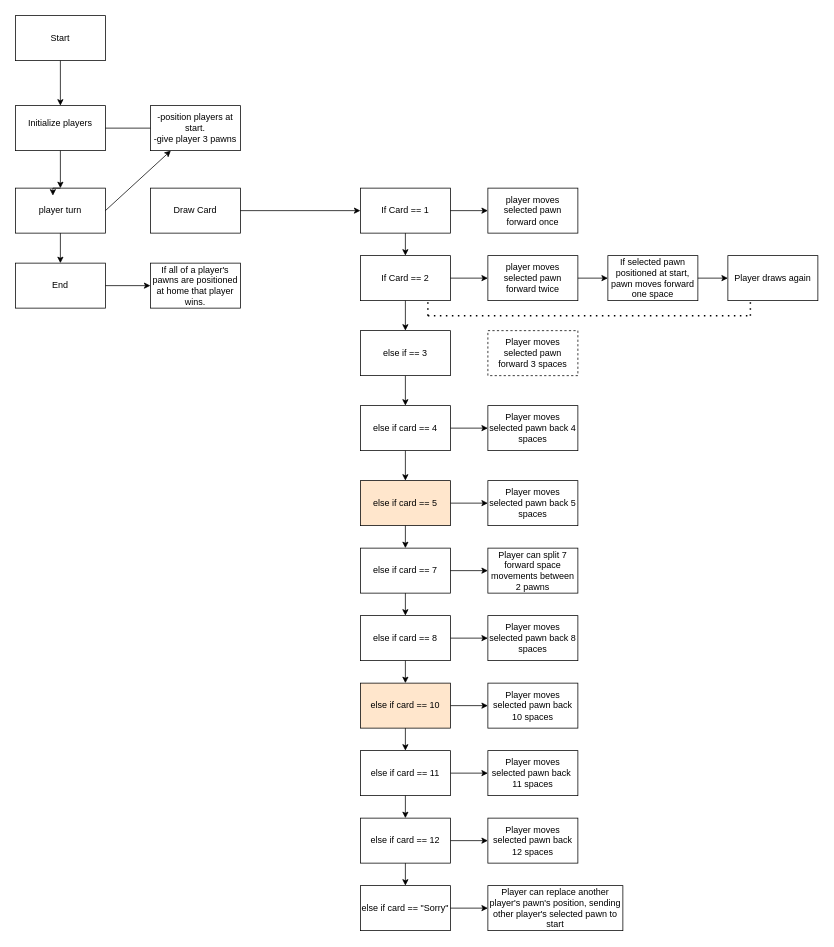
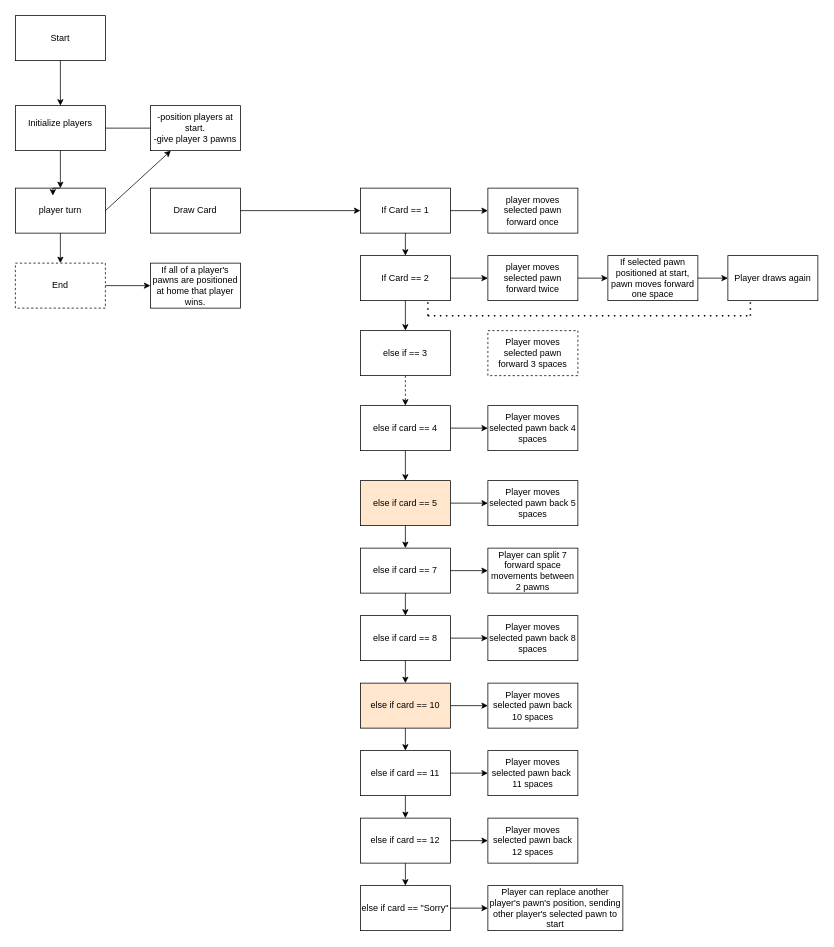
(60, 285) -> (60, 285)
(405, 387) -> (405, 387)
